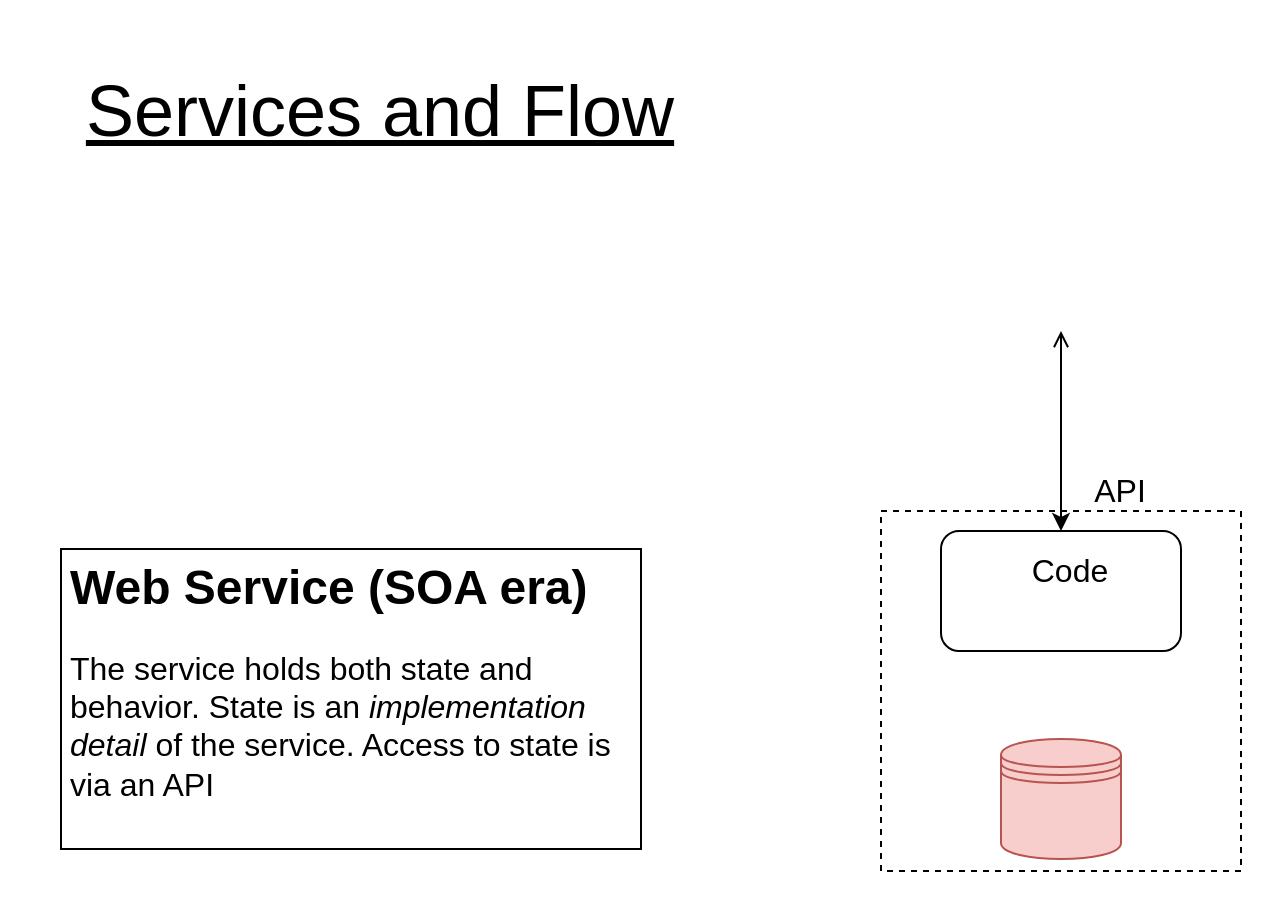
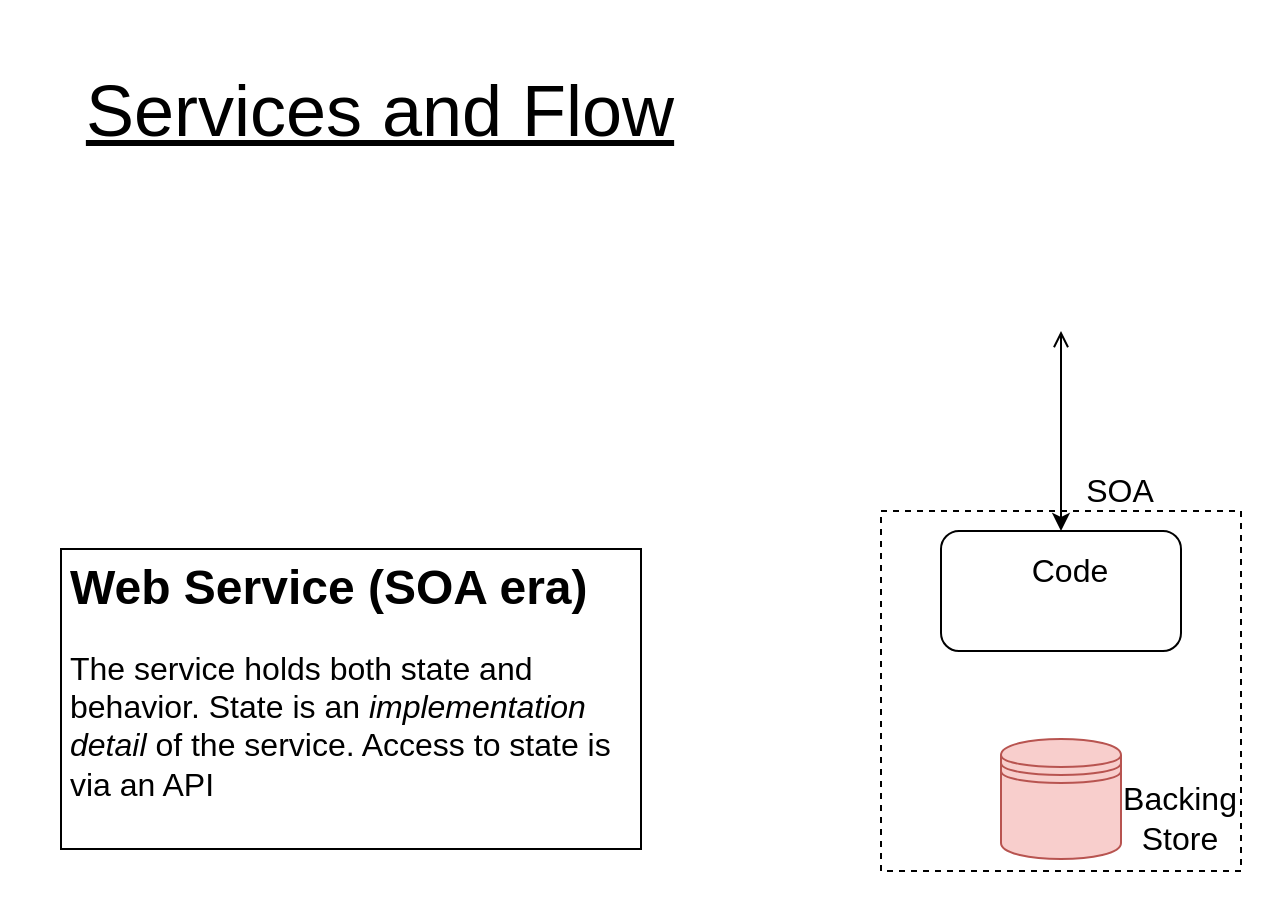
(1121, 491) -> (1121, 491)
none -> (1181, 819)
